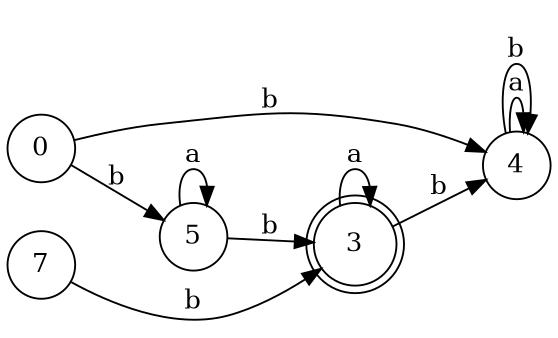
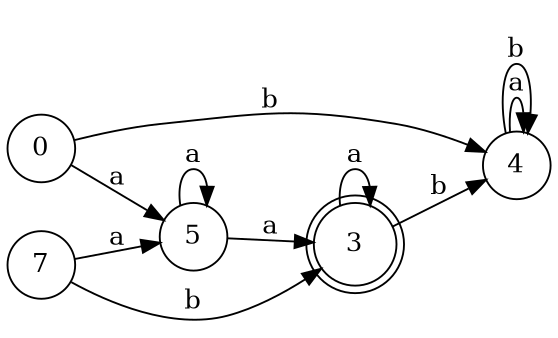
(117, 178) -> (117, 178)
(271, 226) -> (271, 226)
none -> (108, 253)
